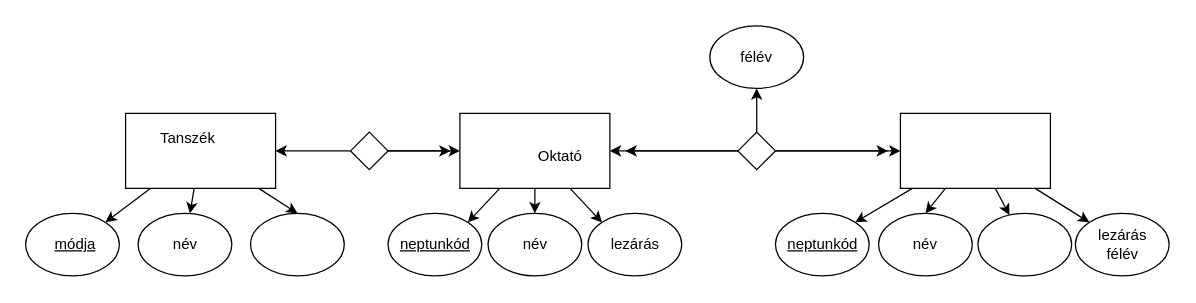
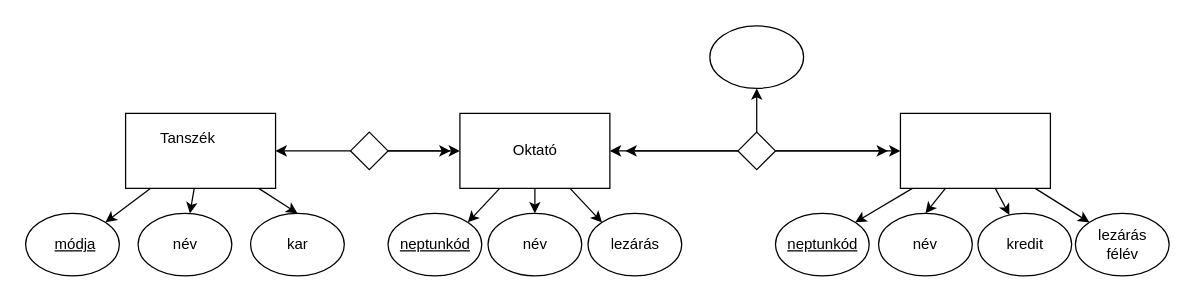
(757, 57) -> none
(560, 157) -> (535, 151)
none -> (298, 244)
none -> (1025, 244)
